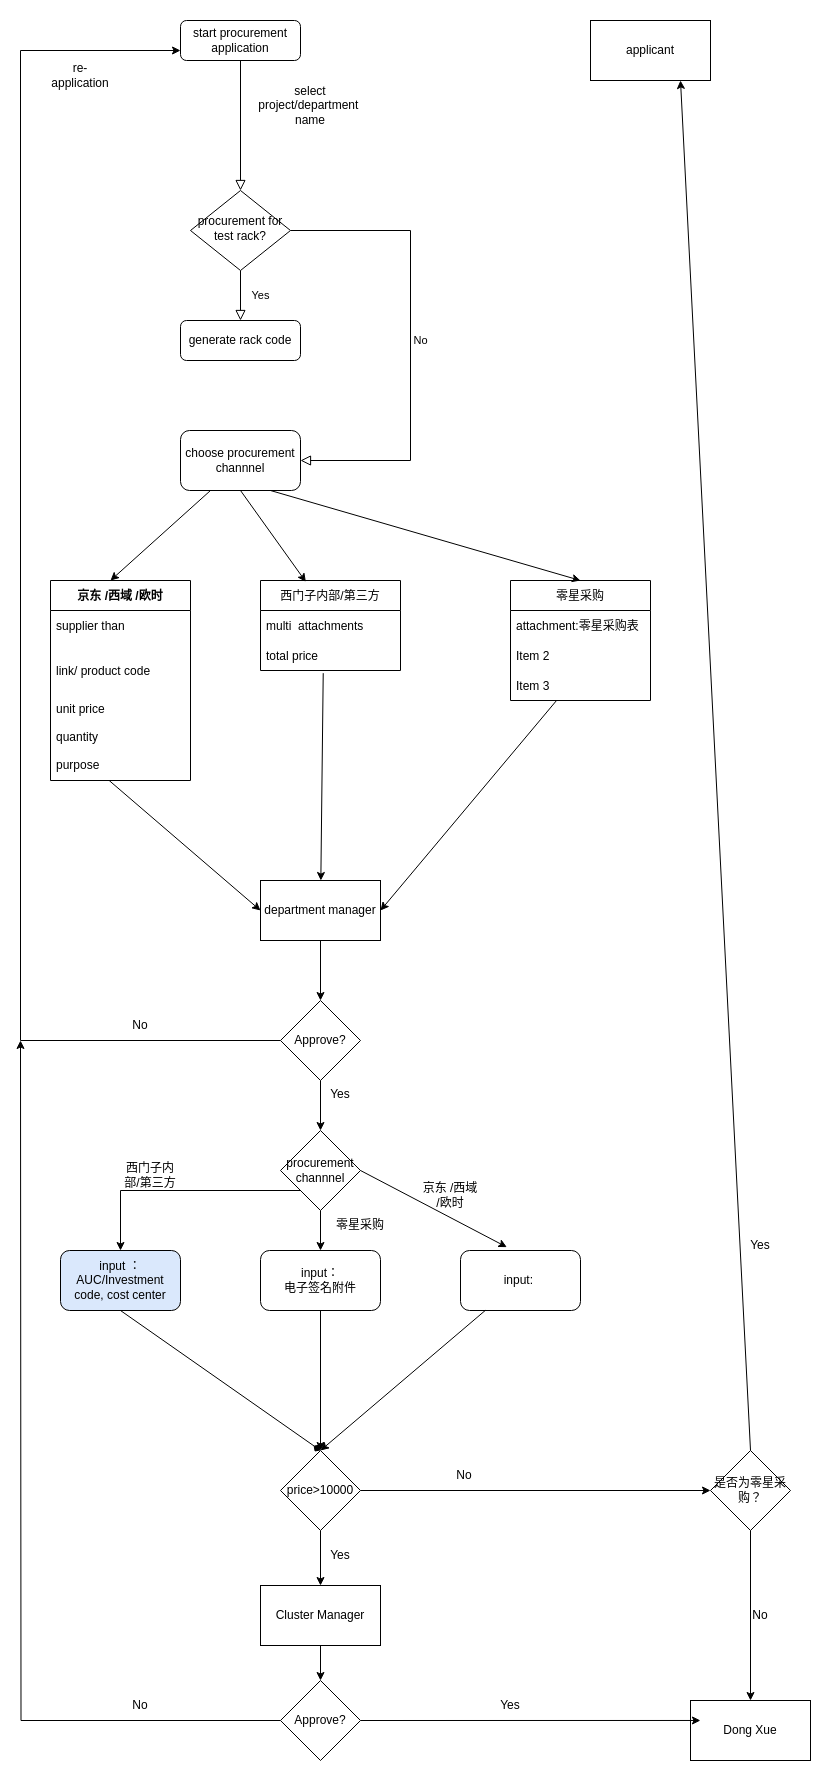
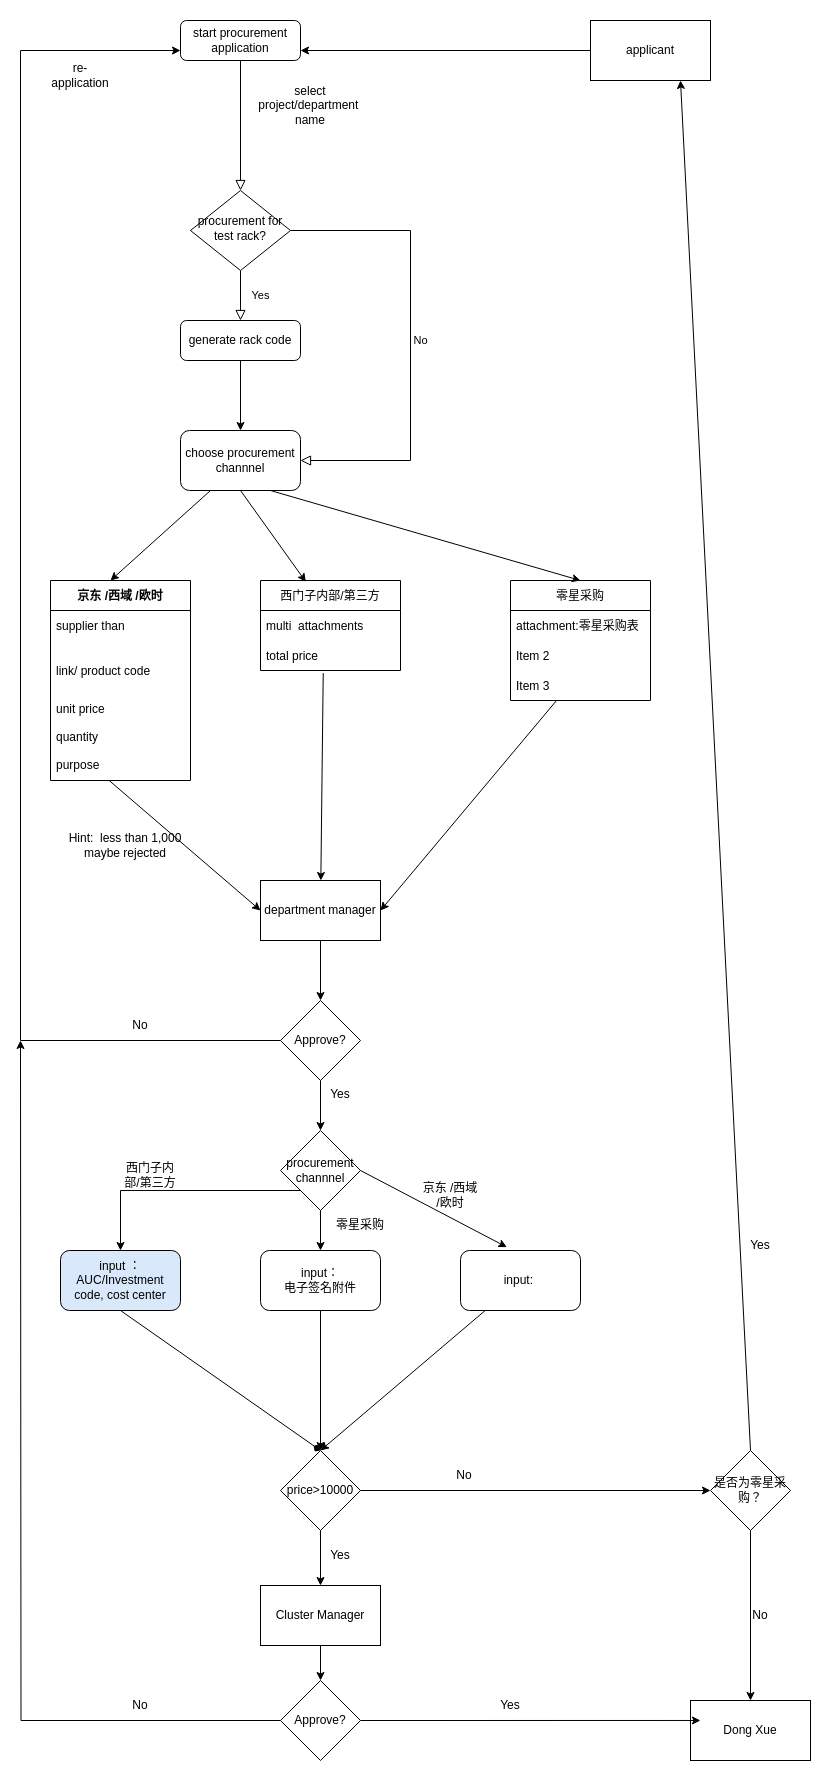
none -> (449, 51)
none -> (241, 392)
none -> (126, 846)
